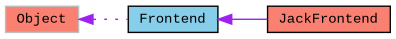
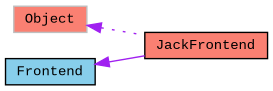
(111, 19) -> (123, 31)
